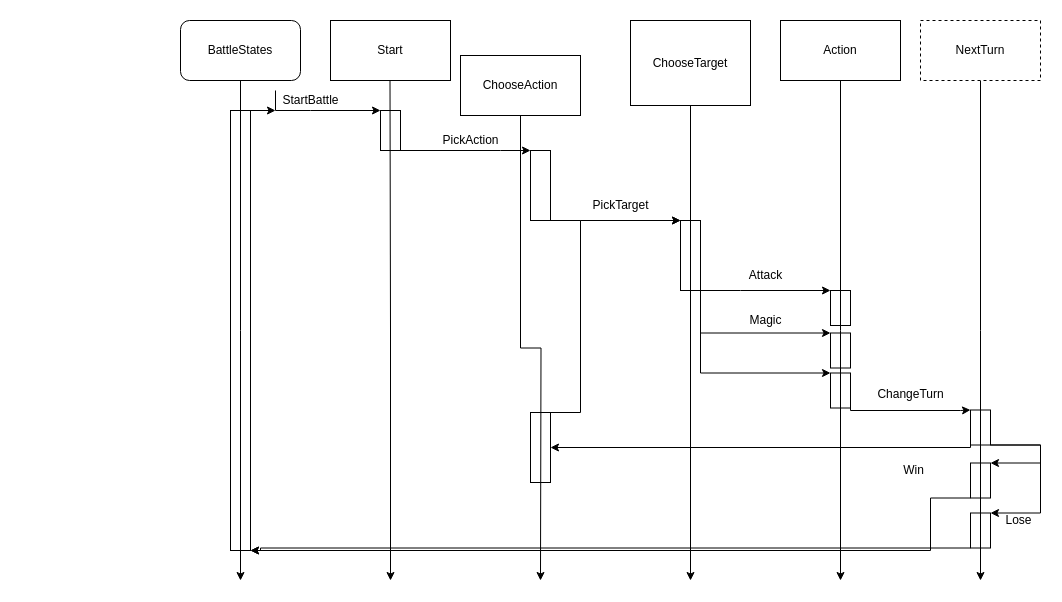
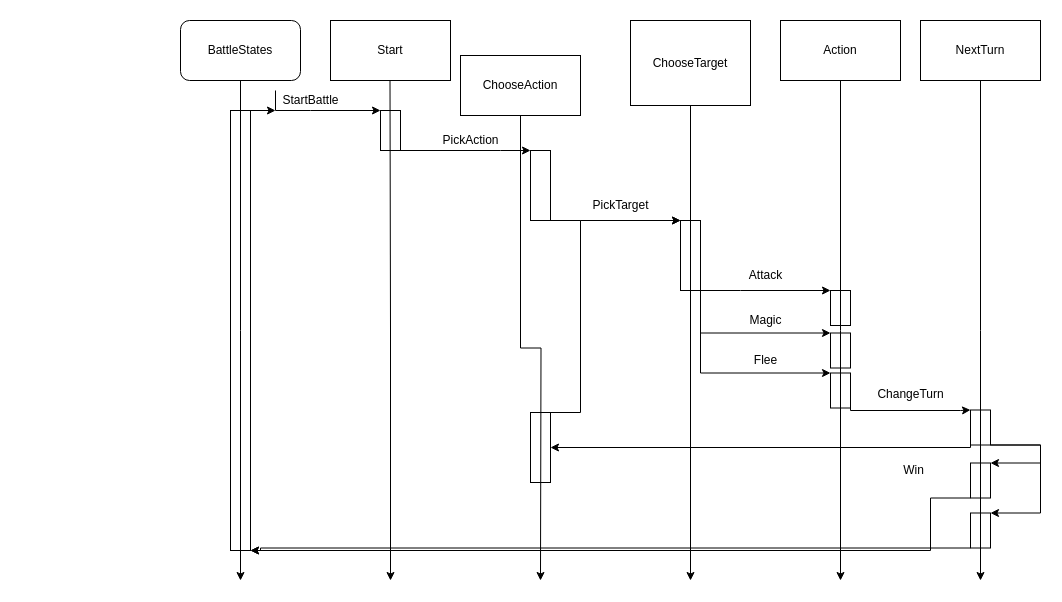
(981, 51) -> (981, 51)
none -> (766, 361)
(1018, 521) -> none
